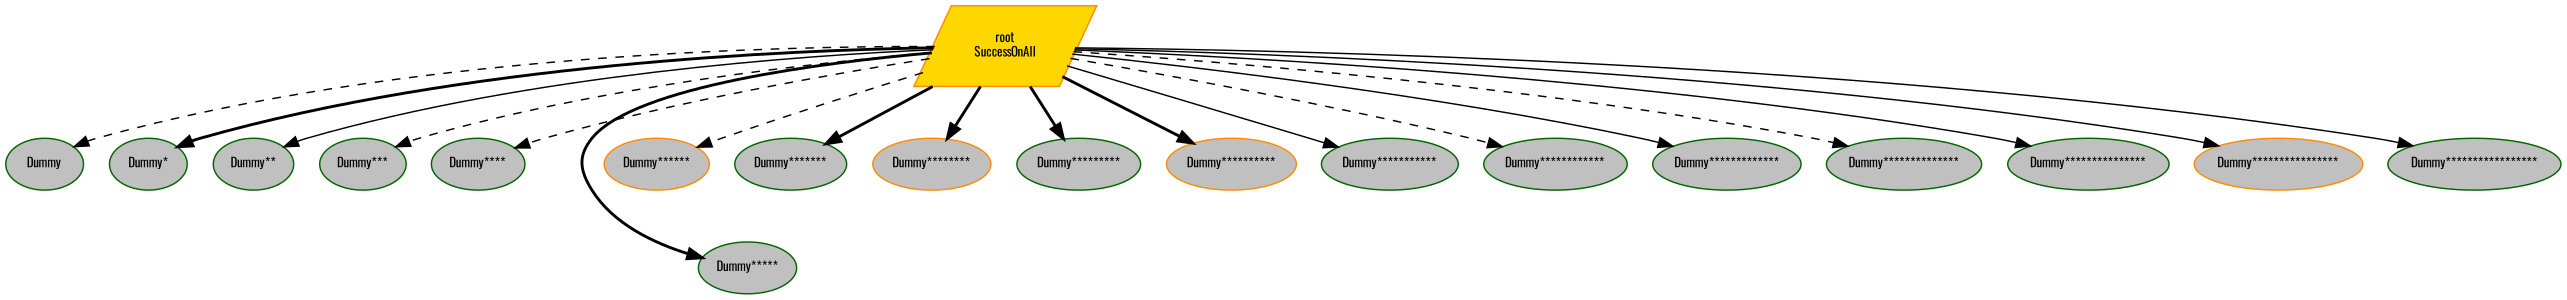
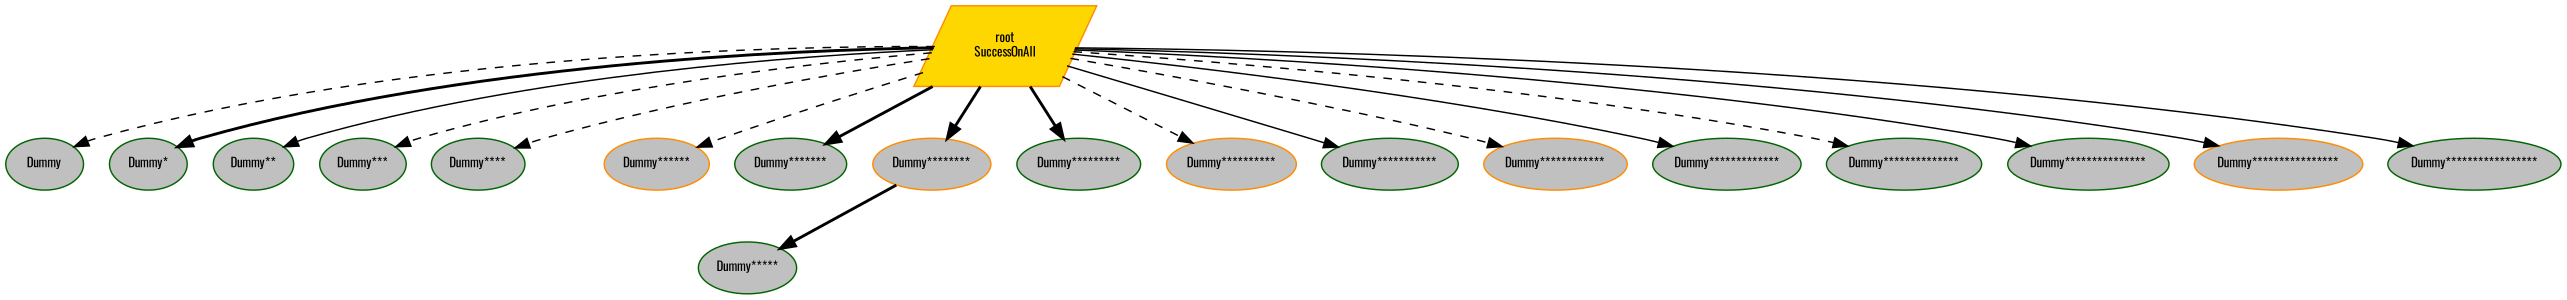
(671, 97) -> (845, 213)
(1121, 106) -> (1121, 106)
(1556, 164) -> (1556, 164)
